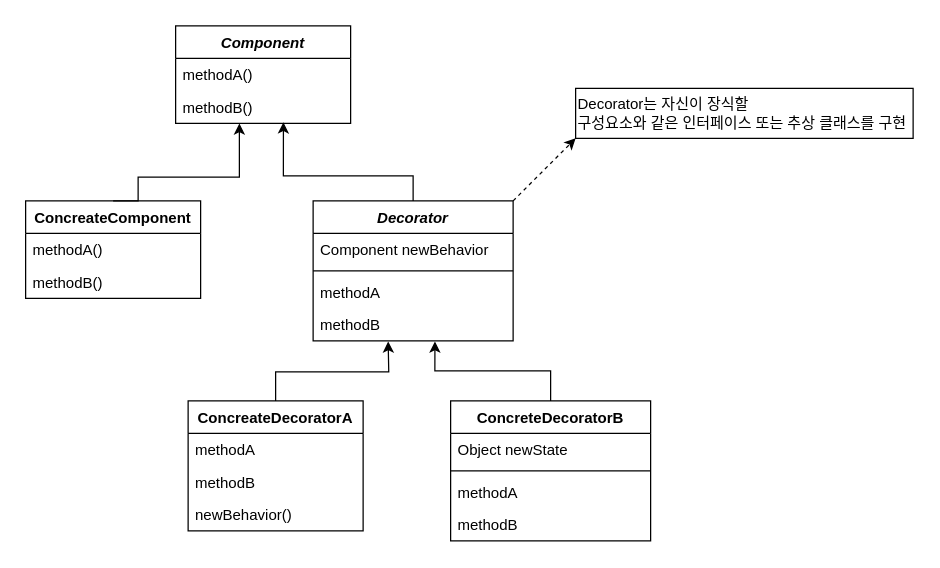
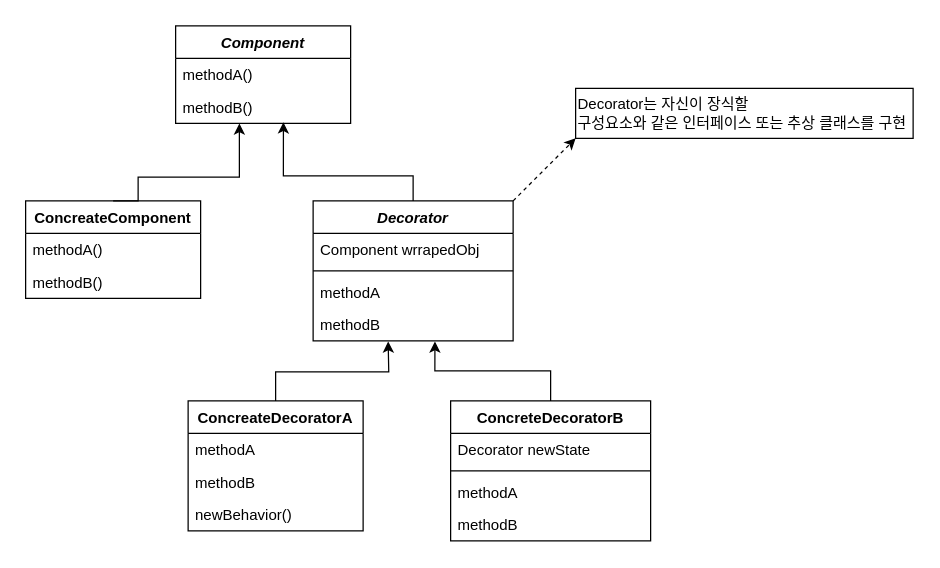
(404, 250) -> (402, 250)
(519, 450) -> (531, 450)
